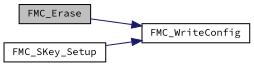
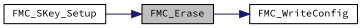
(119, 44) -> (119, 14)
